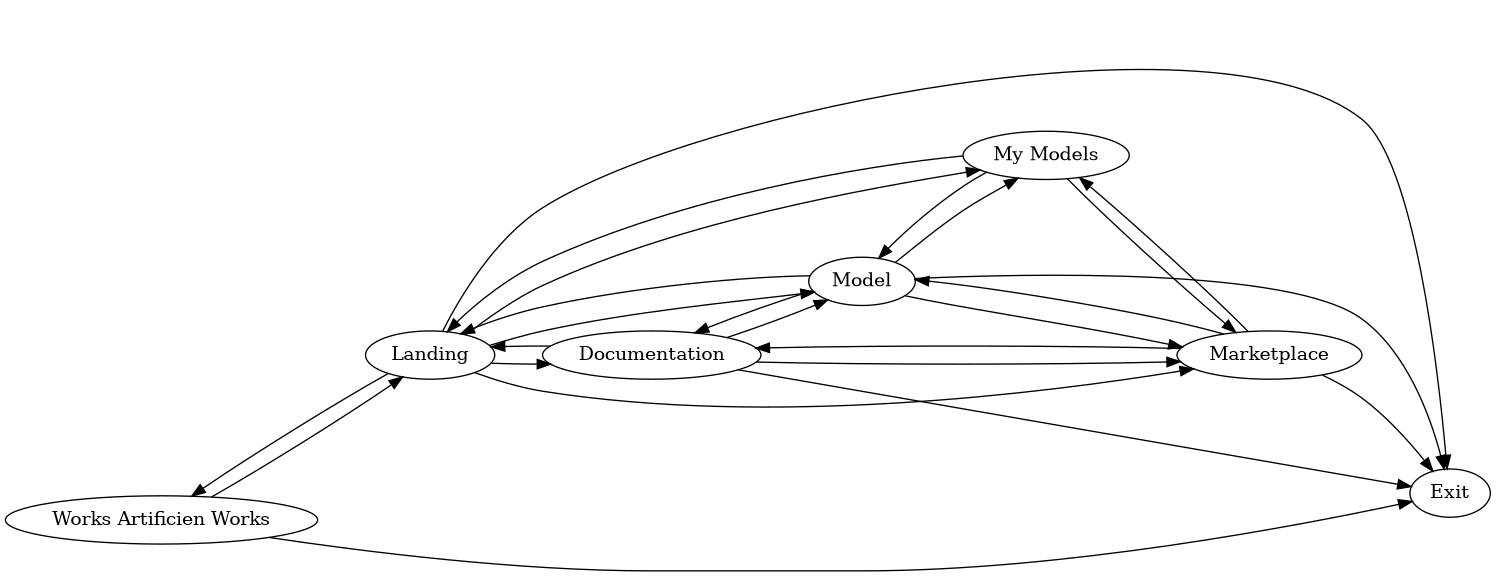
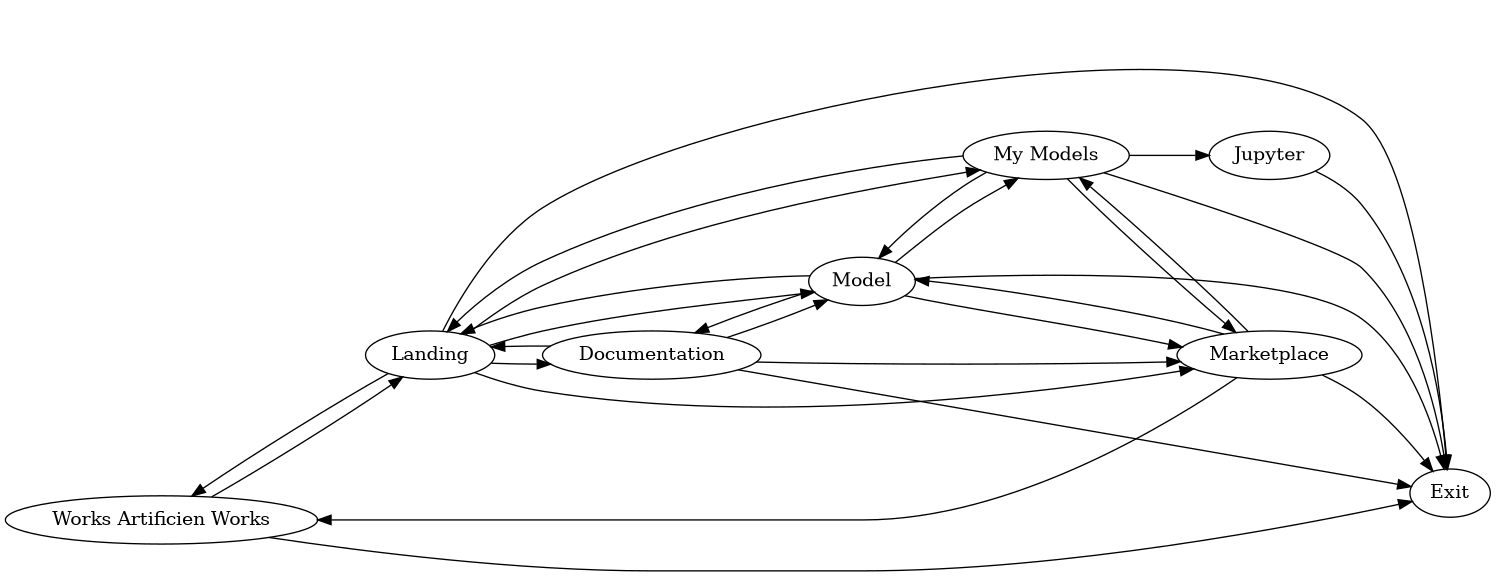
none -> (1269, 155)
none -> (1332, 252)
(975, 346) -> (800, 520)
